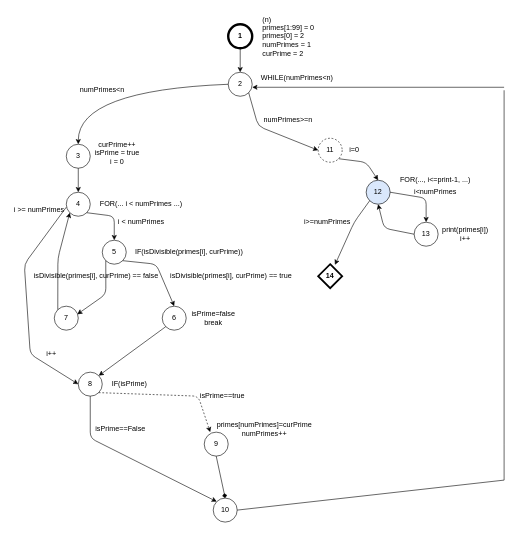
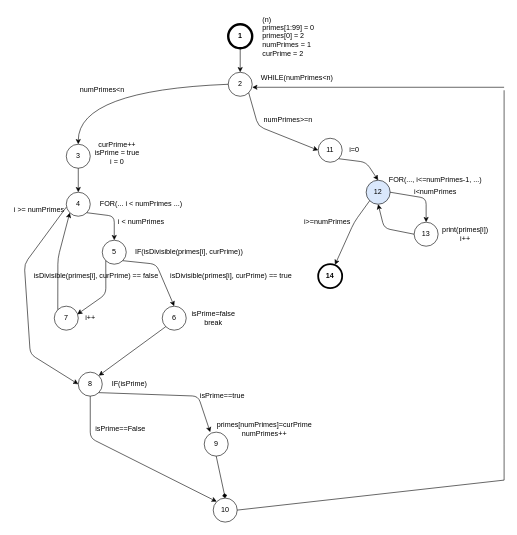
(330, 150) -> (330, 150)
(436, 180) -> (436, 180)
(330, 276) -> (330, 276)
(51, 354) -> (90, 318)
(163, 395) -> (163, 395)
